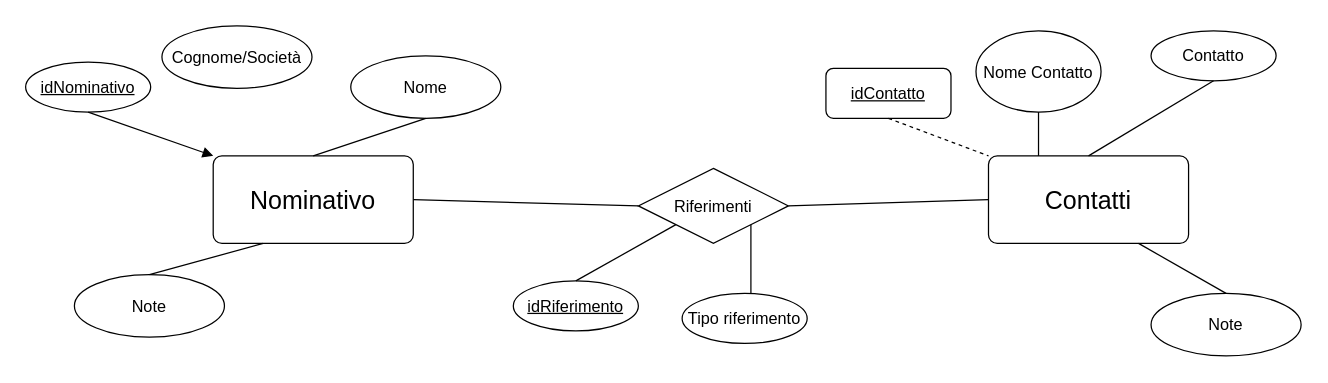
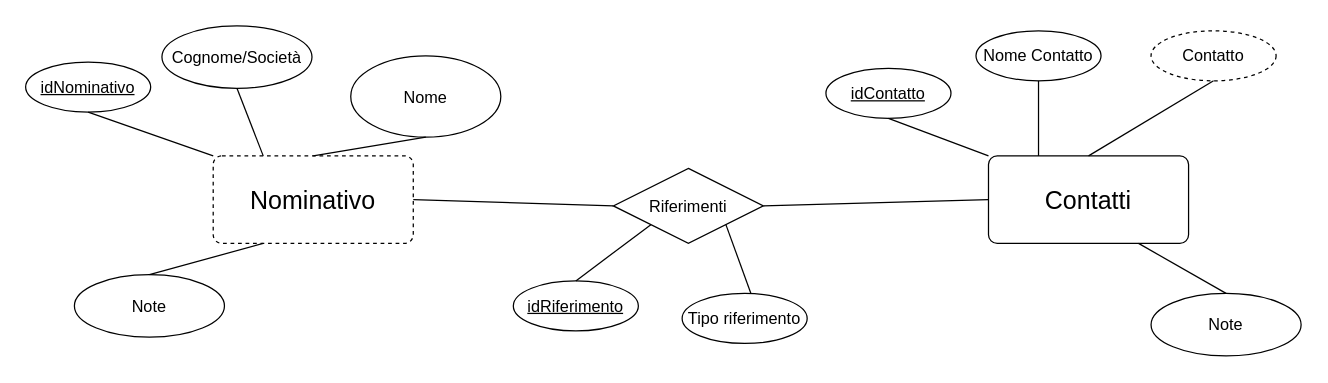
(1213, 56) -> (1213, 56)
(1038, 71) -> (1038, 56)
(426, 87) -> (426, 96)
(888, 93) -> (888, 93)
none -> (250, 122)
(939, 137) -> (939, 137)
(202, 152) -> (206, 153)
(313, 199) -> (313, 199)
(713, 206) -> (688, 206)
